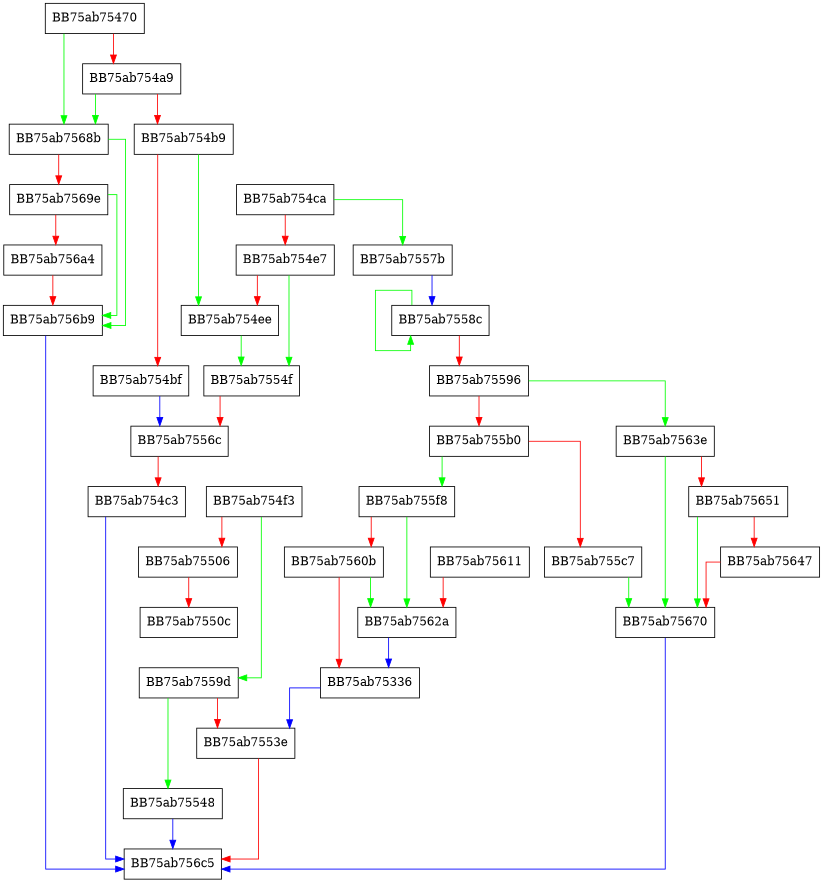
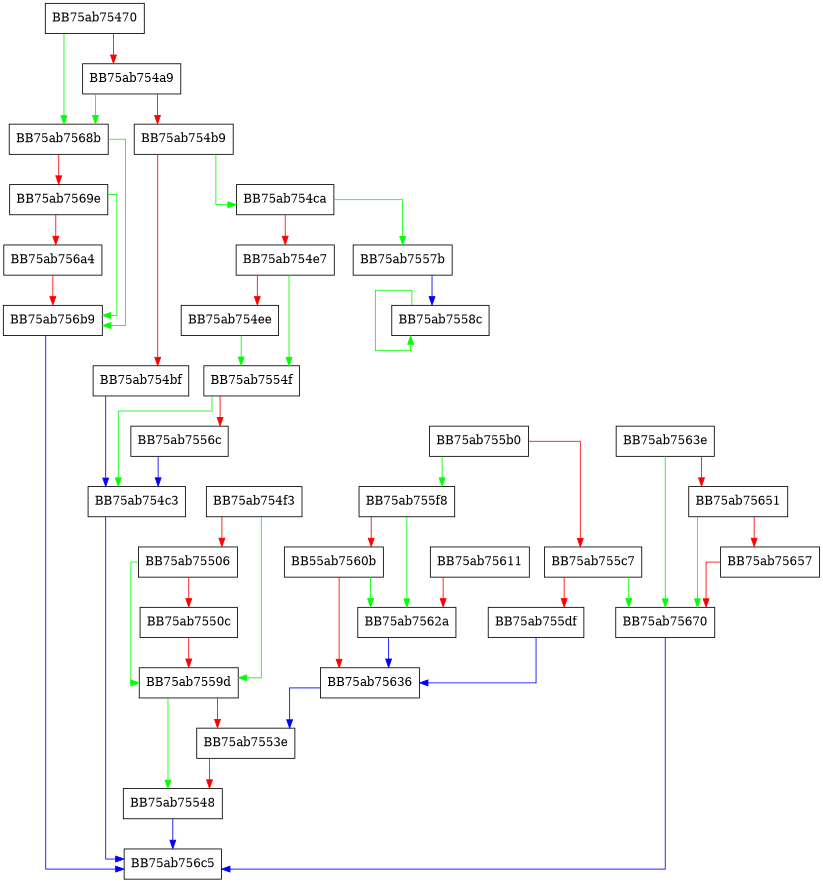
(199, 226) -> (216, 186)
(479, 381) -> none
(160, 407) -> (106, 437)
none -> (139, 411)
(158, 467) -> (158, 467)
(334, 562) -> (334, 562)
(770, 562) -> (770, 562)
none -> (131, 619)
none -> (536, 622)
none -> (189, 648)
(370, 683) -> (370, 683)
(259, 823) -> (210, 769)
